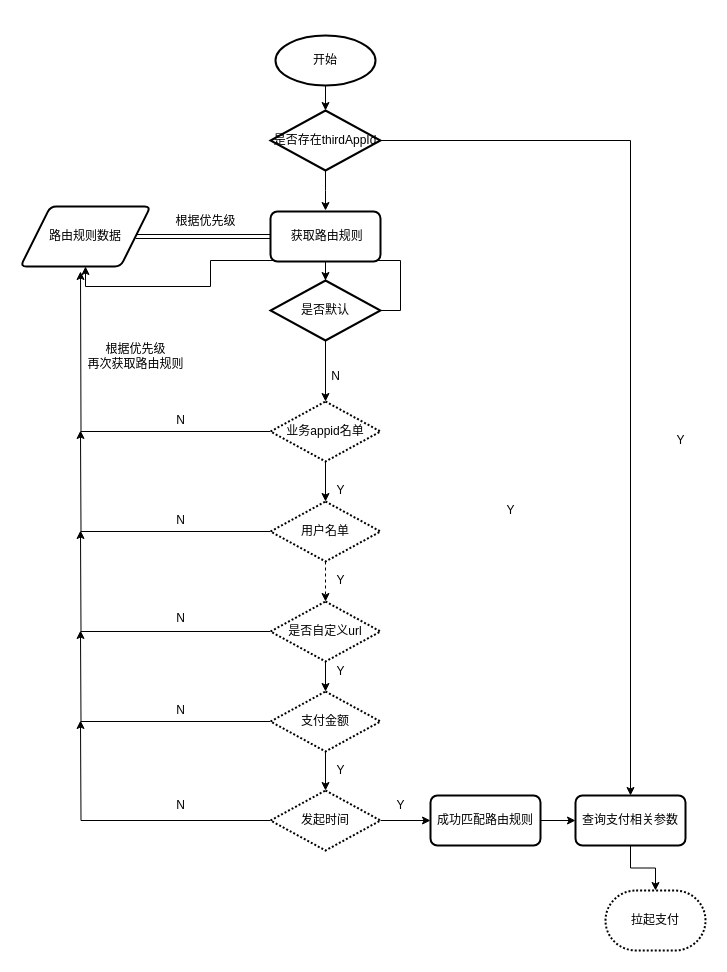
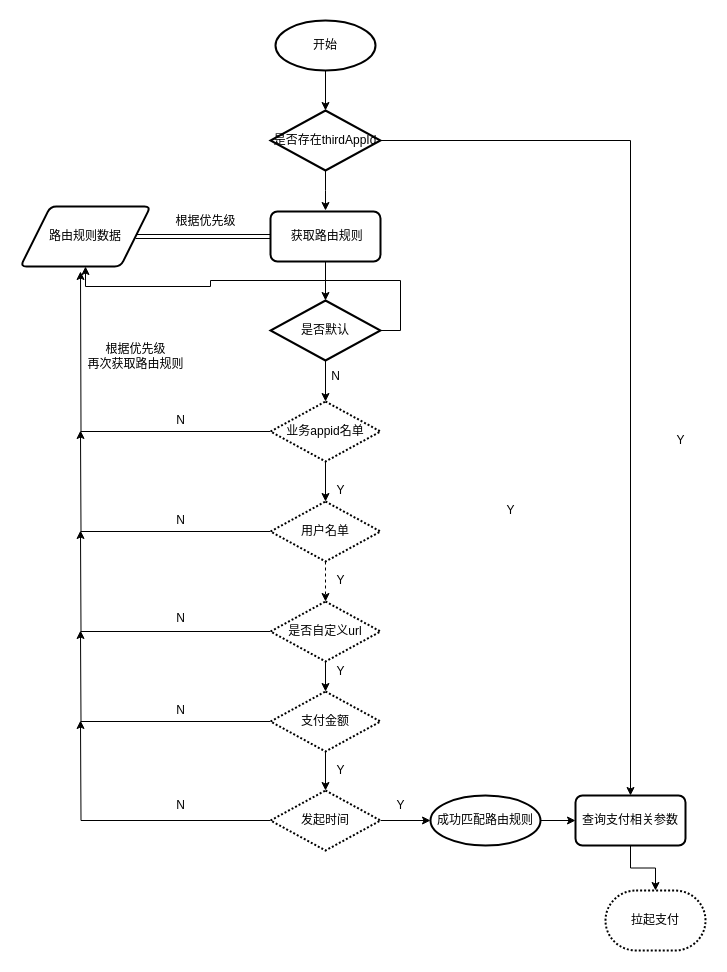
(326, 61) -> (326, 46)
(326, 311) -> (326, 331)
(486, 821) -> (486, 821)
